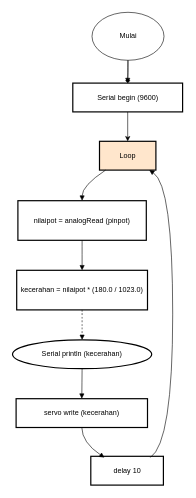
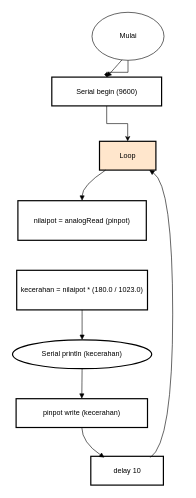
(128, 98) -> (107, 92)
(82, 264) -> none
(82, 322) -> (82, 322)
(82, 413) -> (82, 413)
